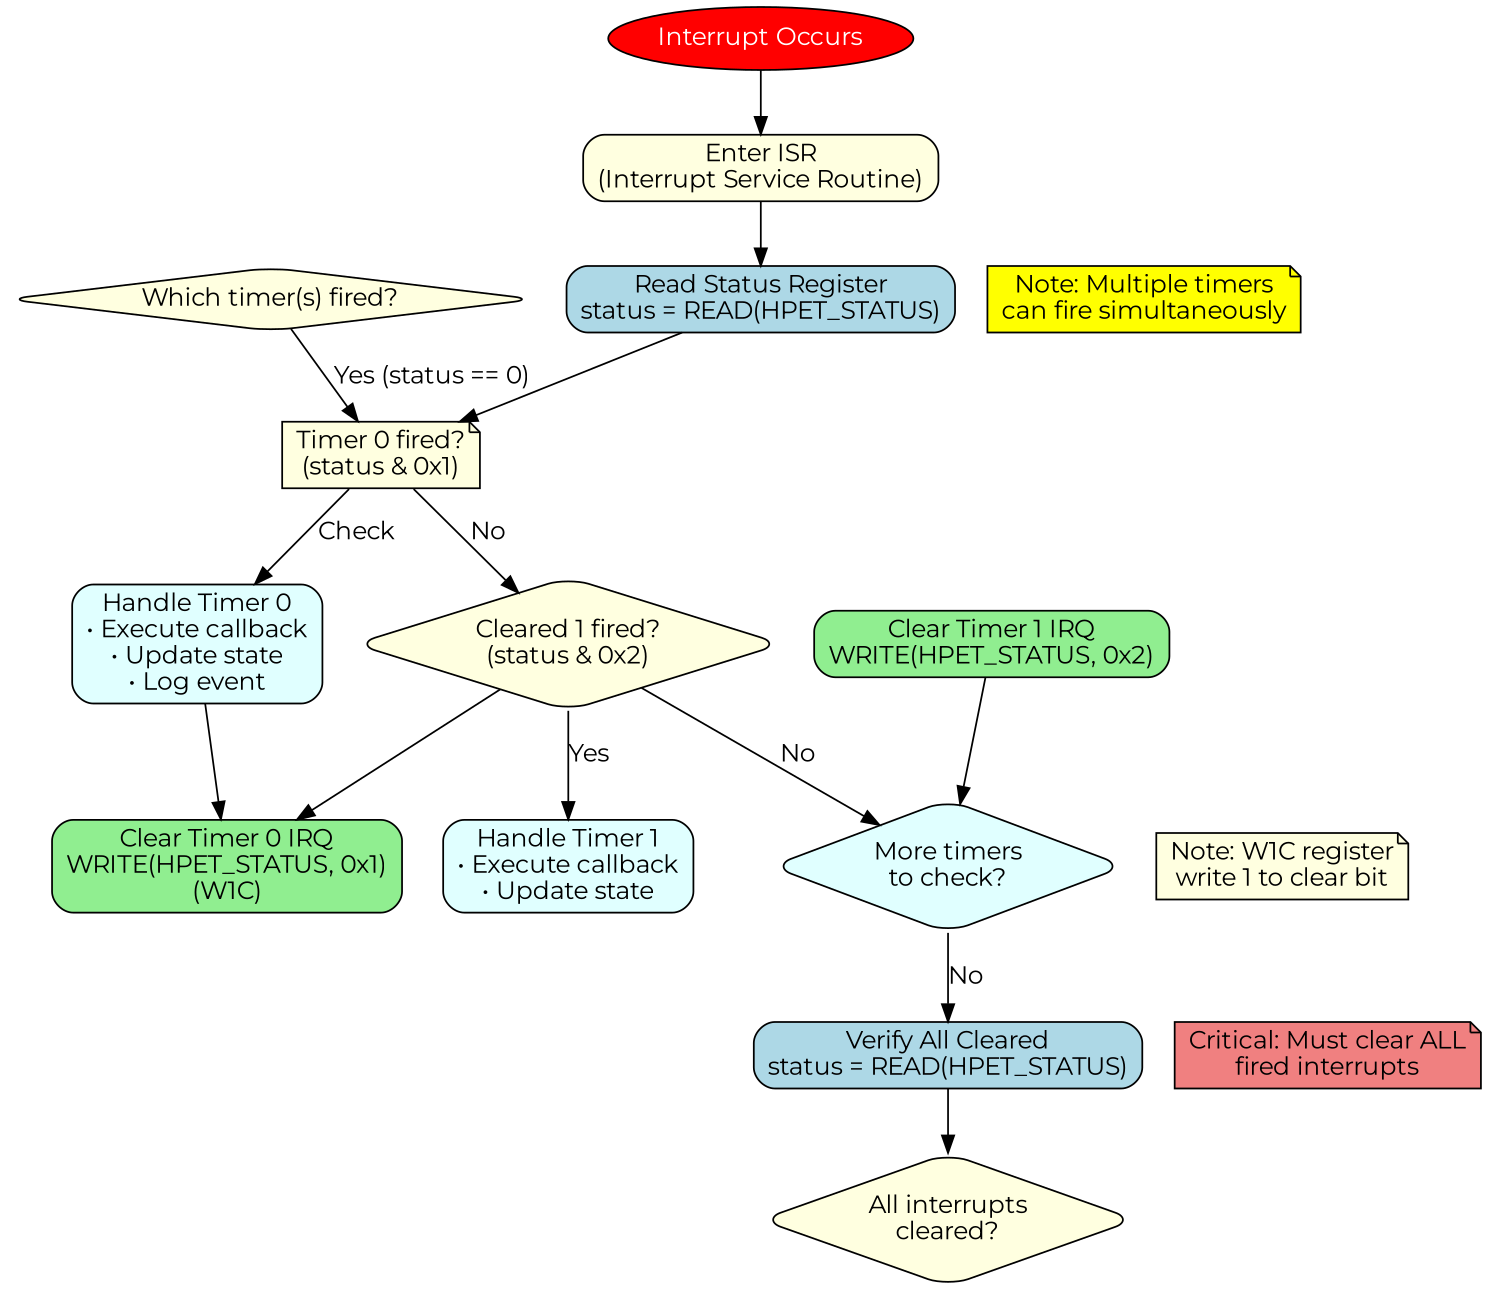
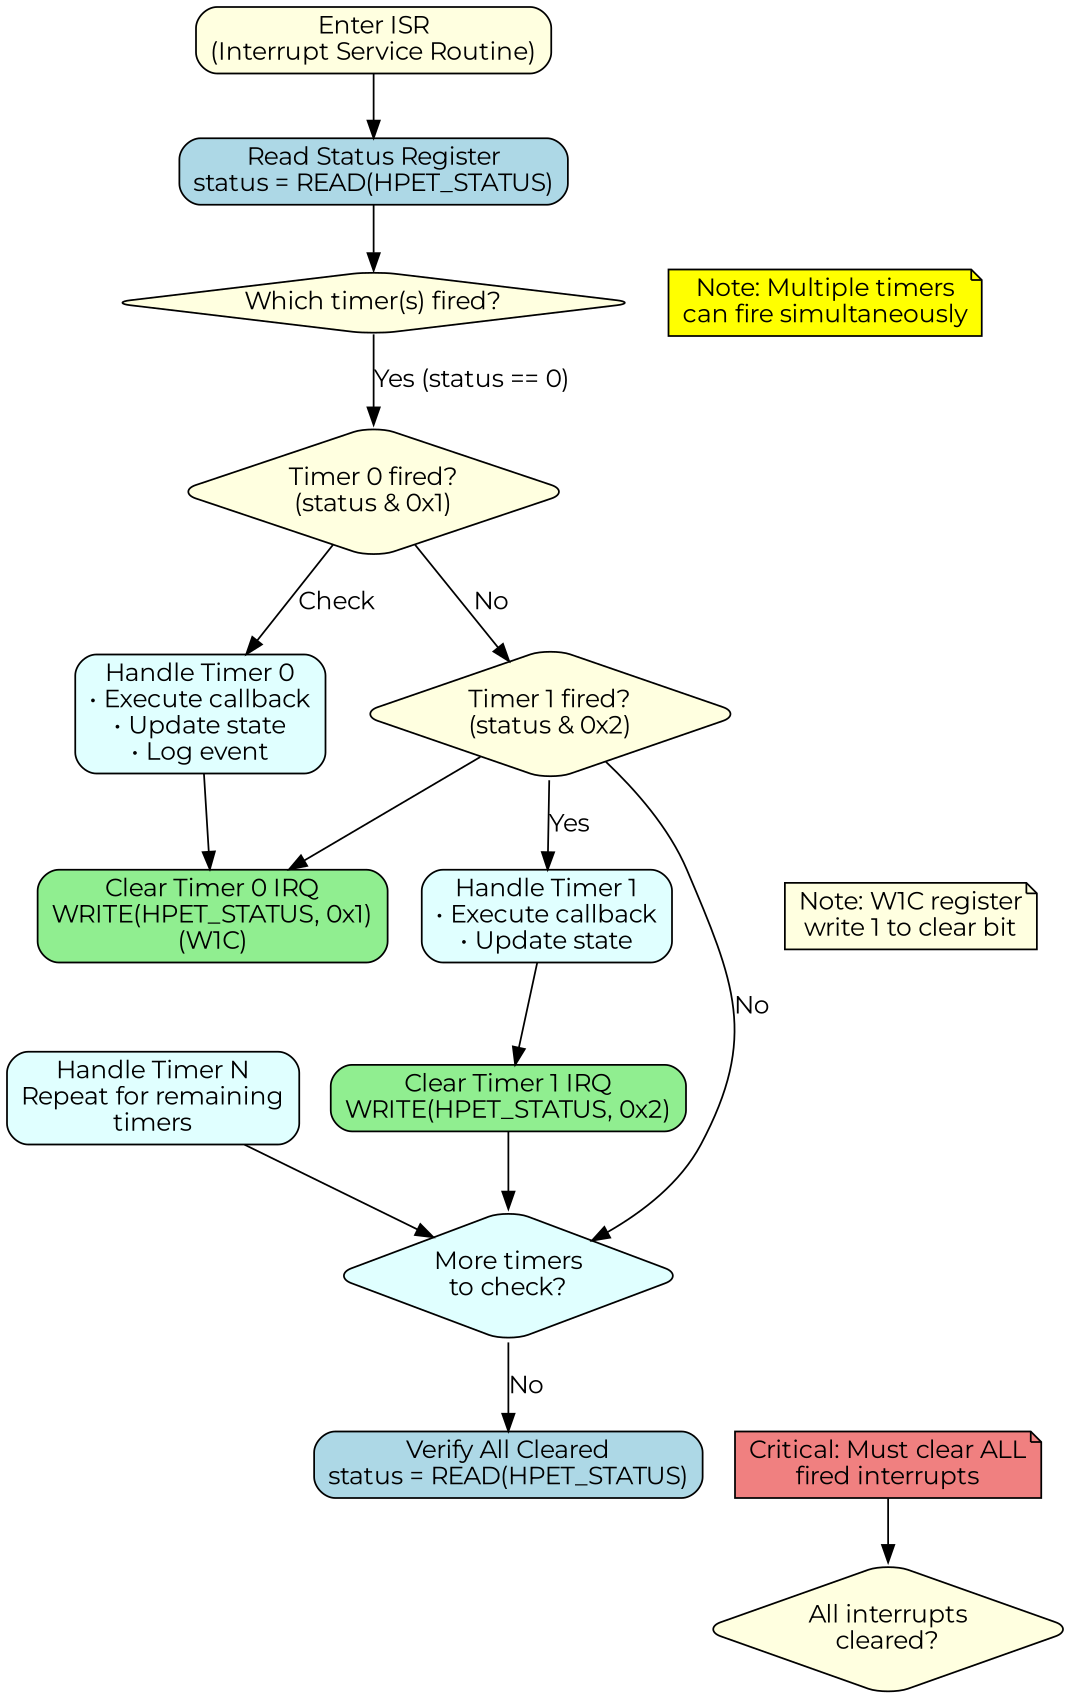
(761, 38) -> none
(579, 374) -> (374, 229)
(381, 455) -> (374, 492)
(568, 644) -> (550, 714)
none -> (528, 1005)
none -> (153, 1098)
(948, 1112) -> (888, 1521)
